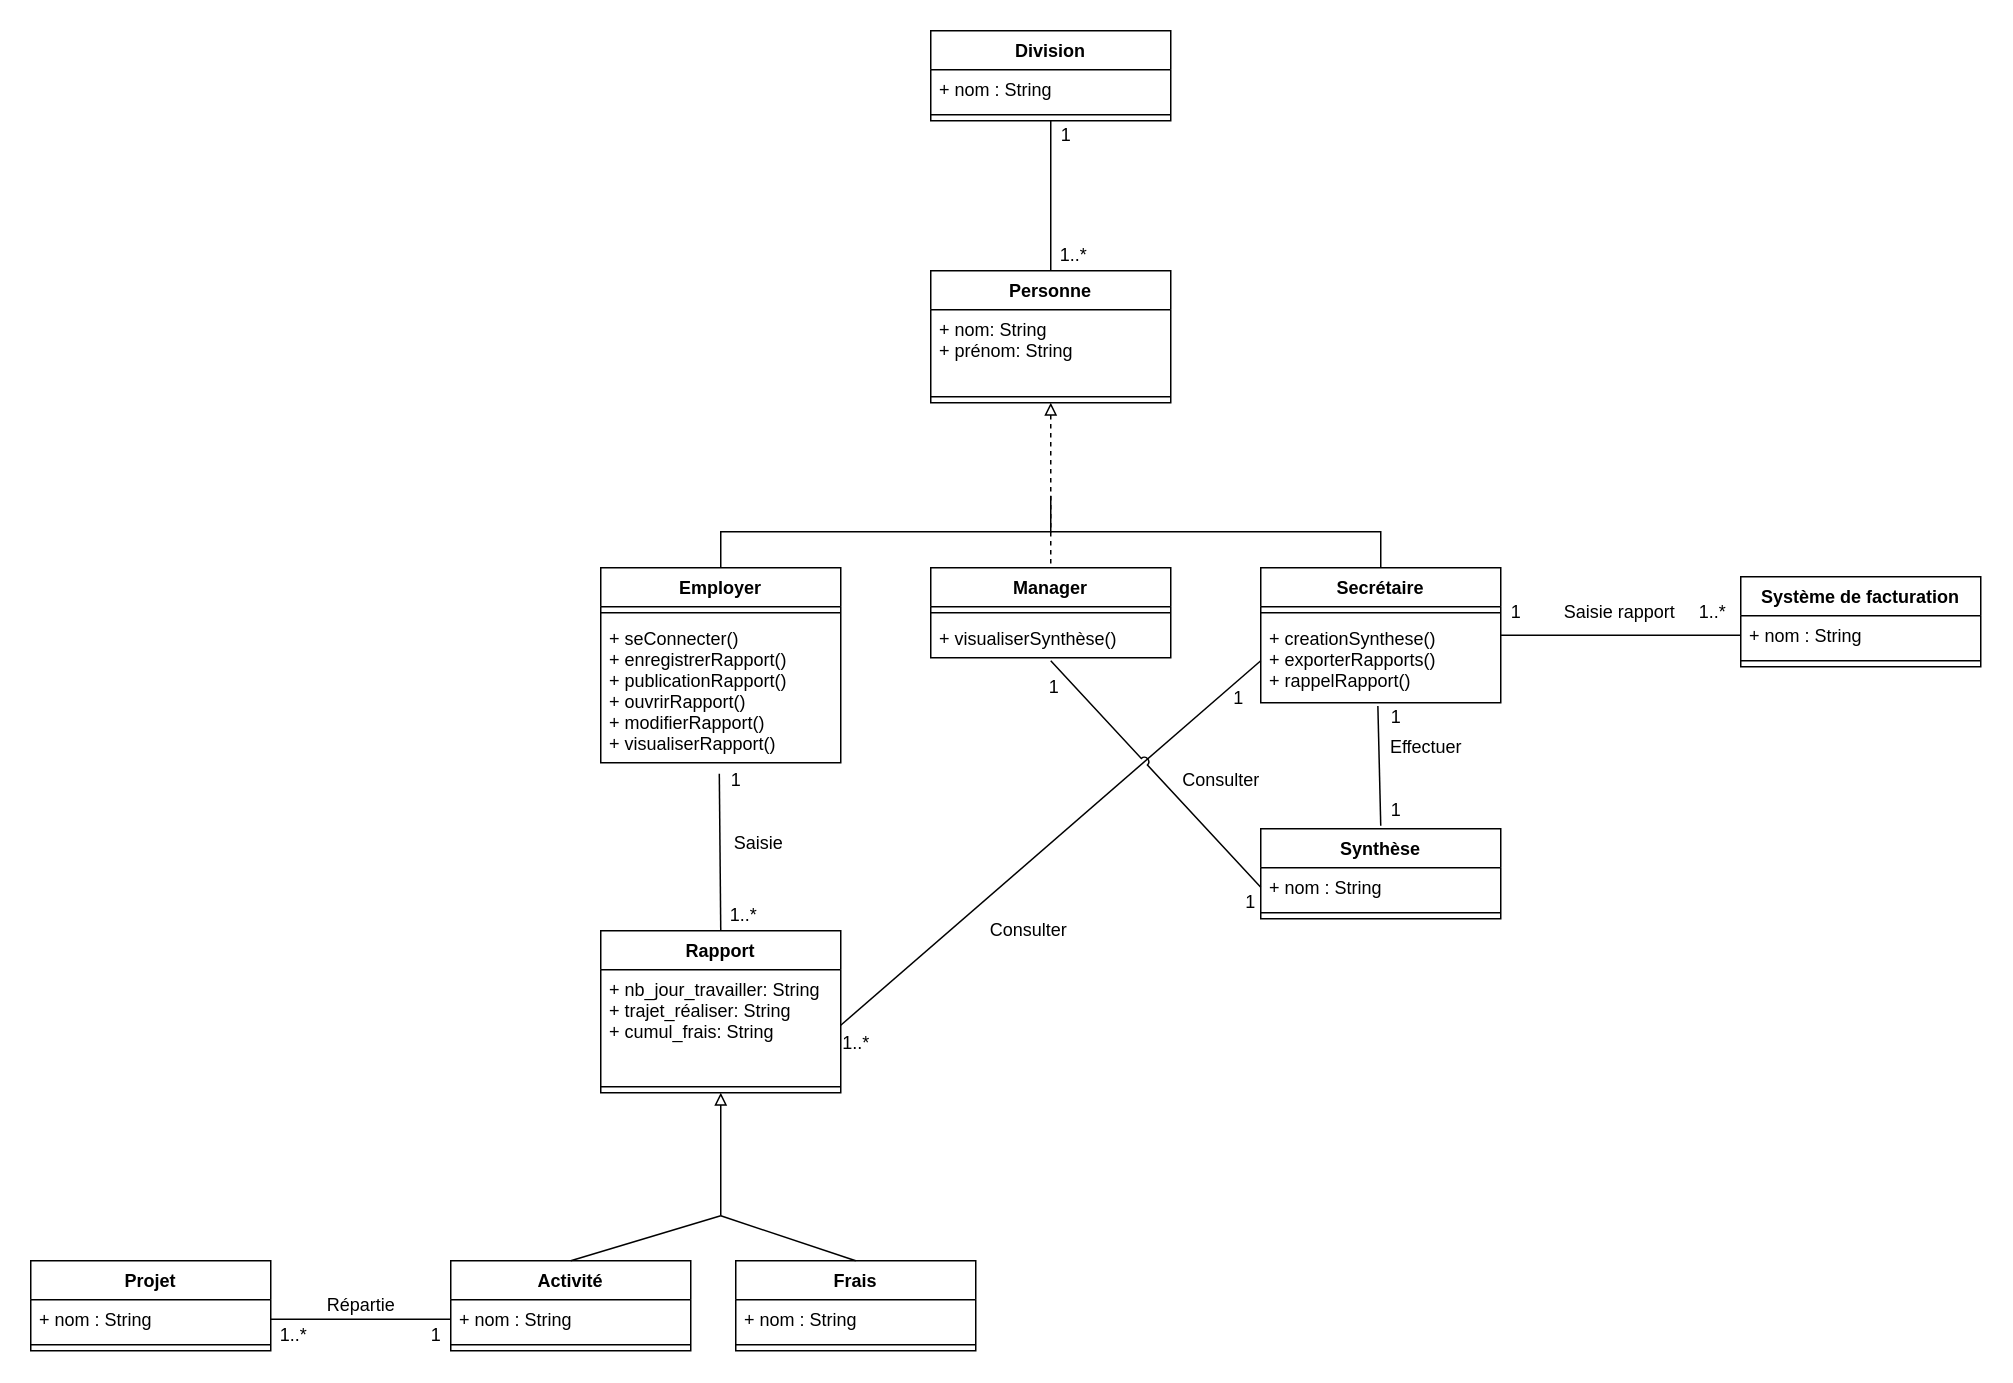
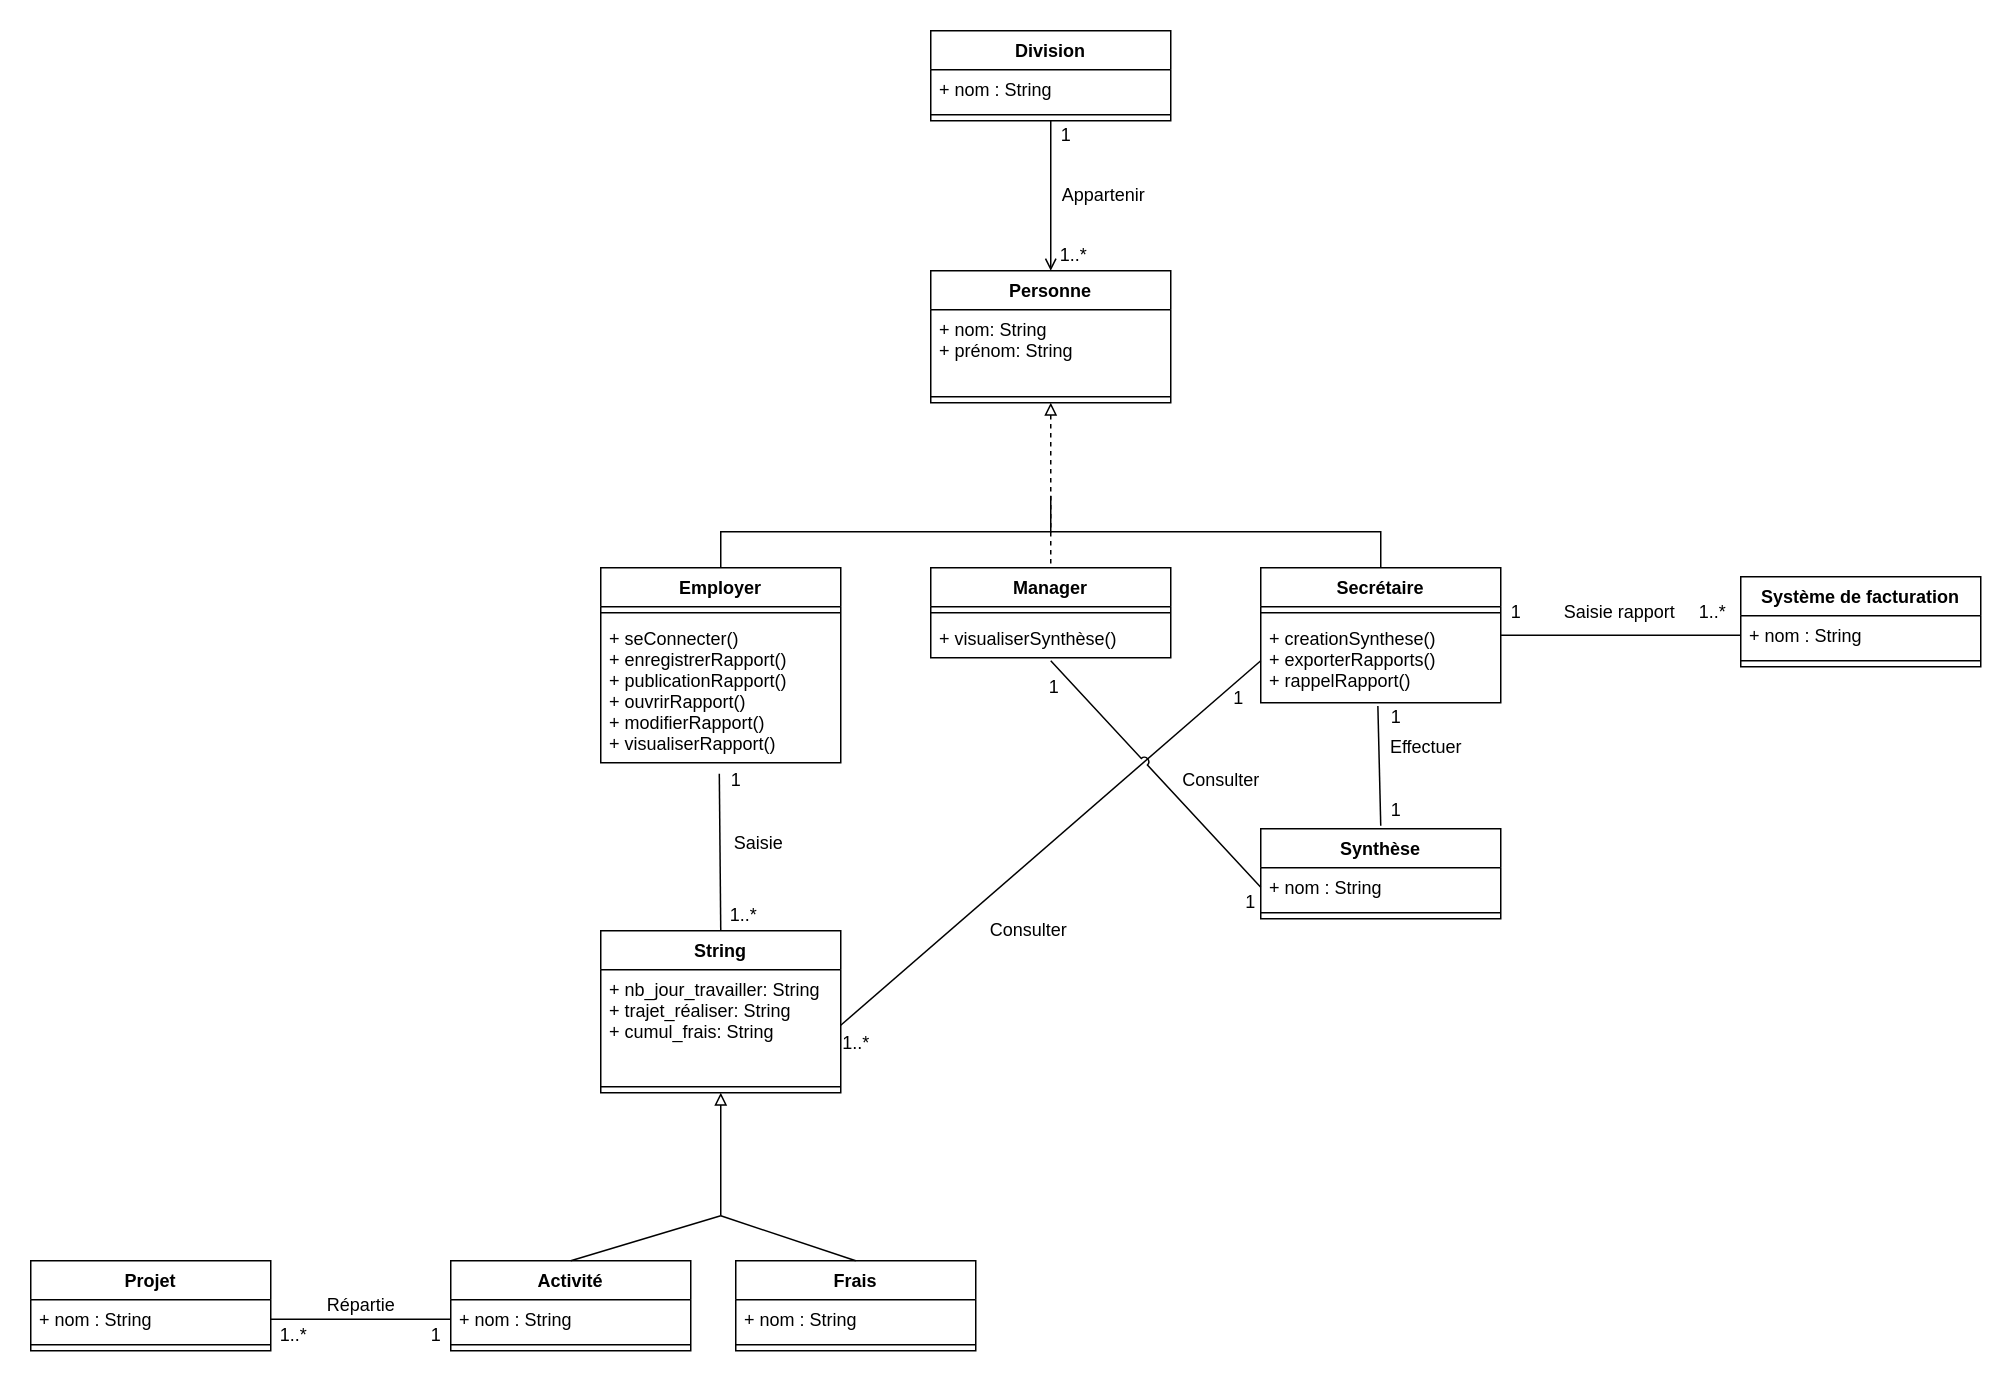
none -> (1103, 196)
(1051, 264) -> (1051, 263)
(720, 951) -> (720, 951)
